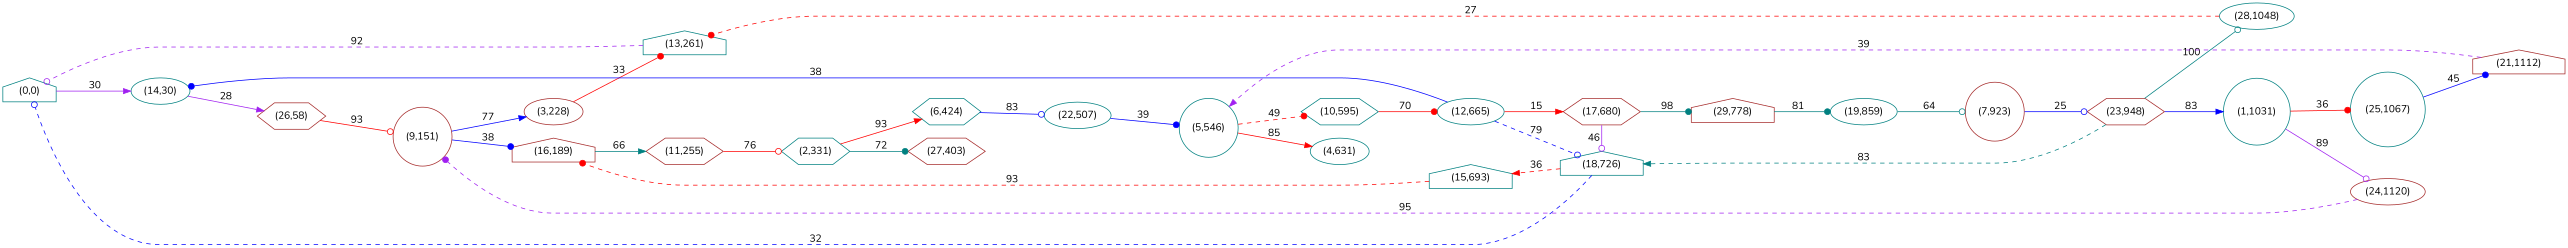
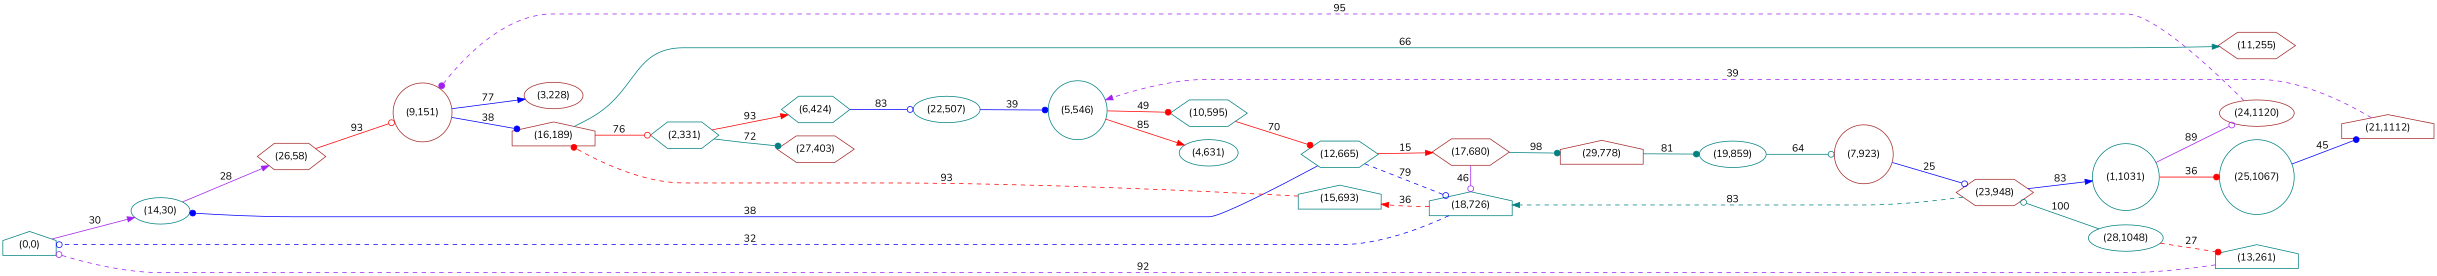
(2190, 65) -> (2063, 216)
(609, 83) -> none
(1471, 112) -> (1340, 154)
(1269, 120) -> (1136, 112)
(749, 151) -> (620, 135)
